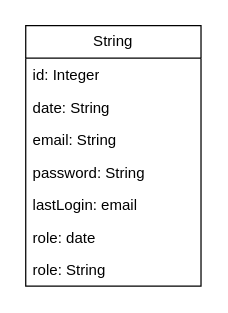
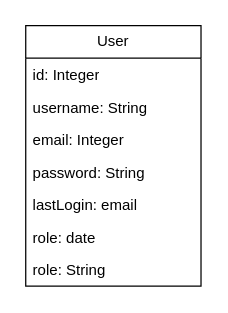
(113, 42) -> (113, 42)
(78, 108) -> (94, 108)
(78, 141) -> (84, 141)
